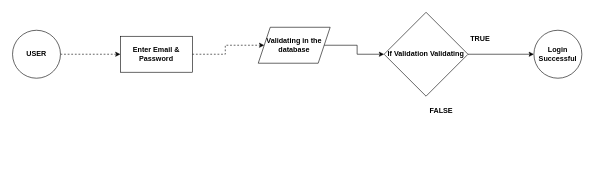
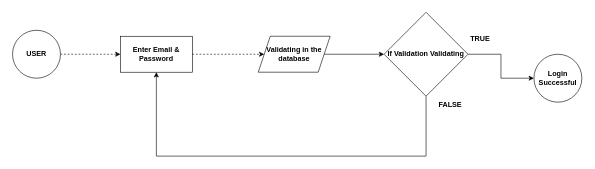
(294, 45) -> (294, 54)
(558, 54) -> (558, 78)
(441, 111) -> (450, 105)
none -> (156, 117)
